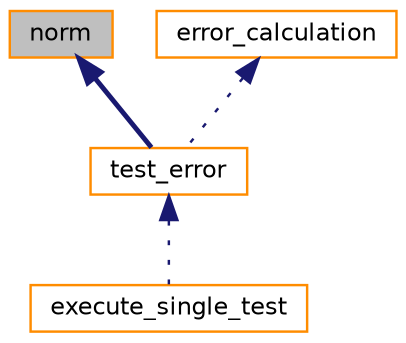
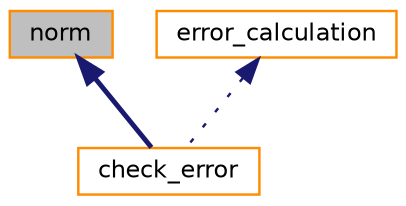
(169, 171) -> (169, 171)
(169, 308) -> none
